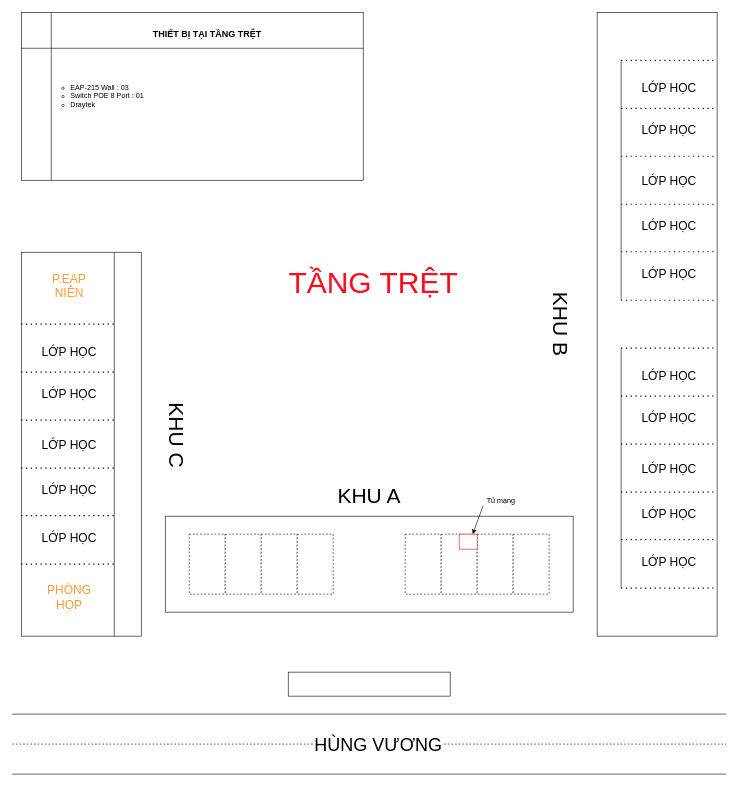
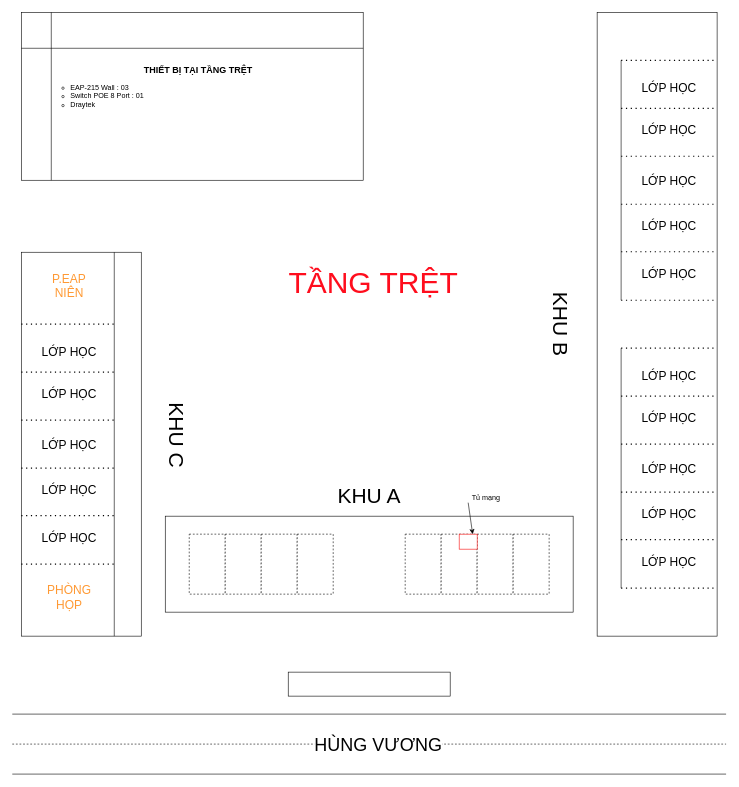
(207, 33) -> (198, 69)
(501, 501) -> (486, 498)
